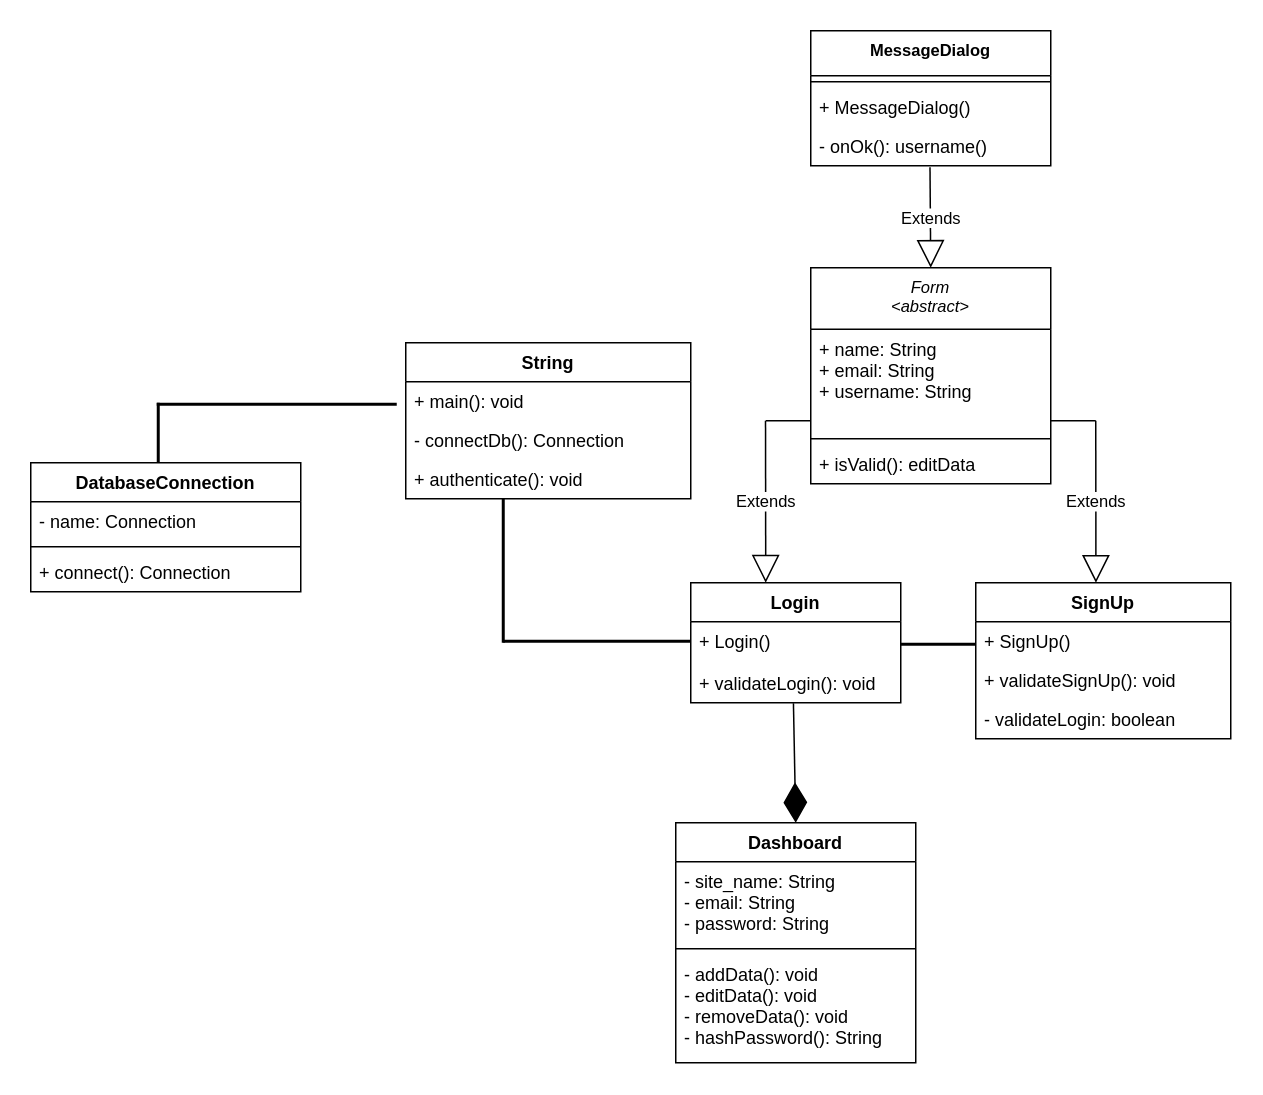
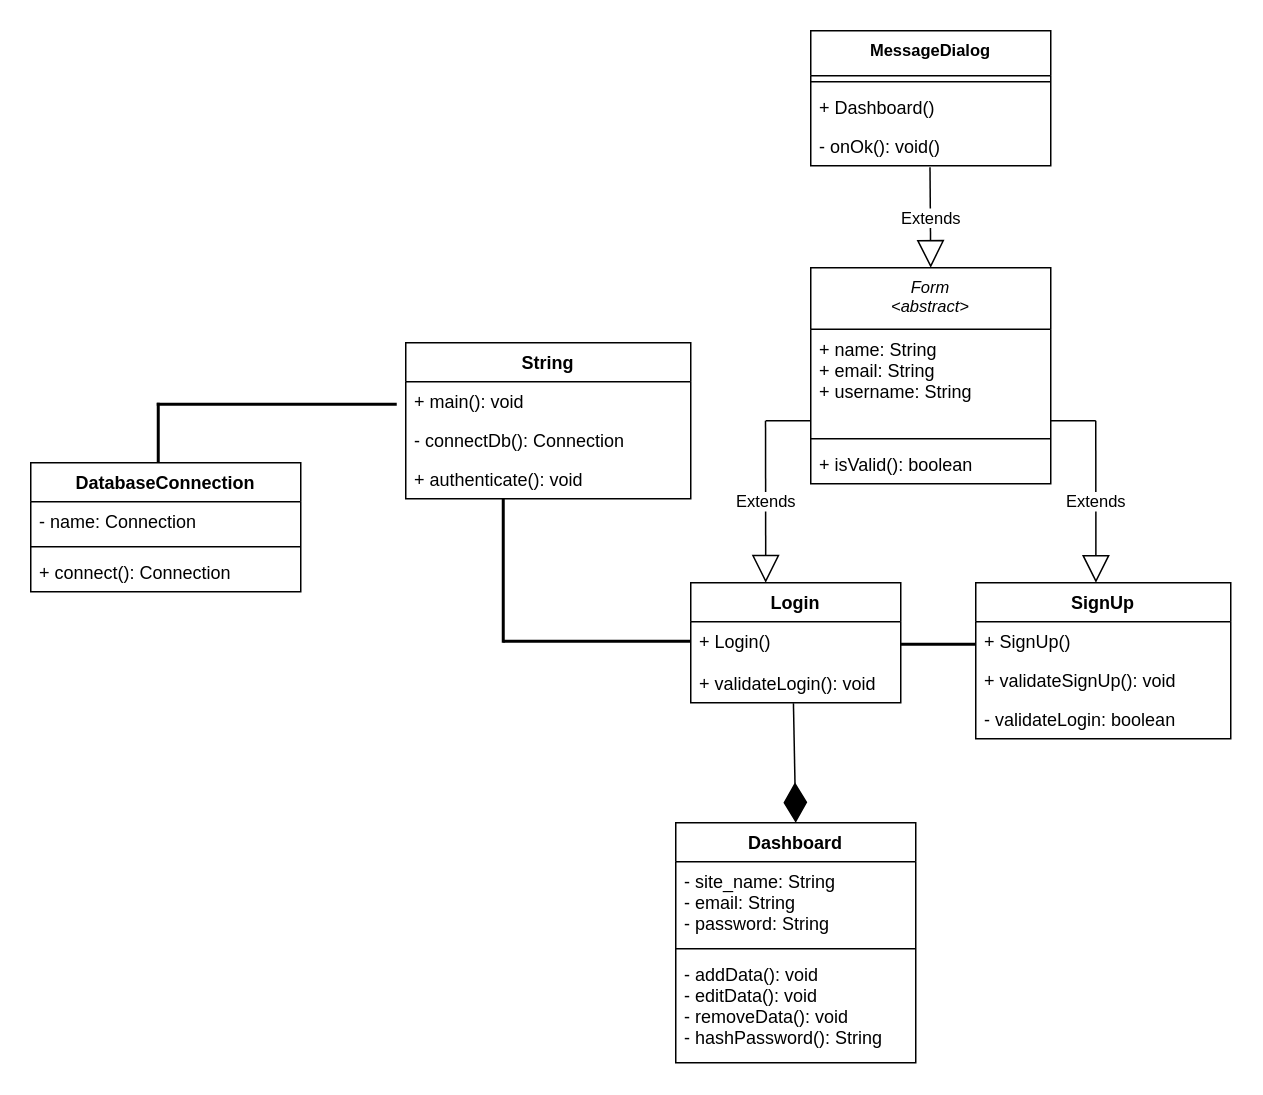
(898, 108) -> (882, 108)
(913, 147) -> (890, 147)
(908, 465) -> (903, 465)
